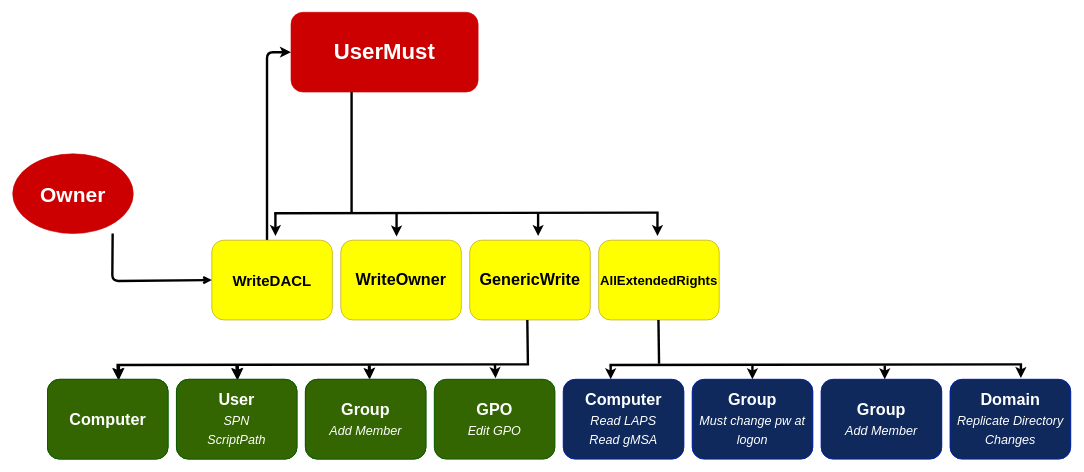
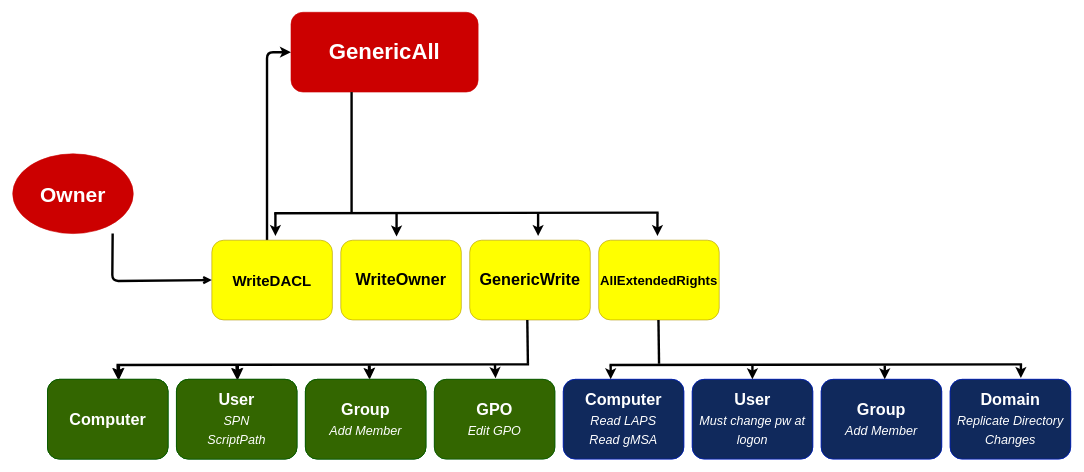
(384, 53) -> (384, 53)
(752, 420) -> (752, 420)
